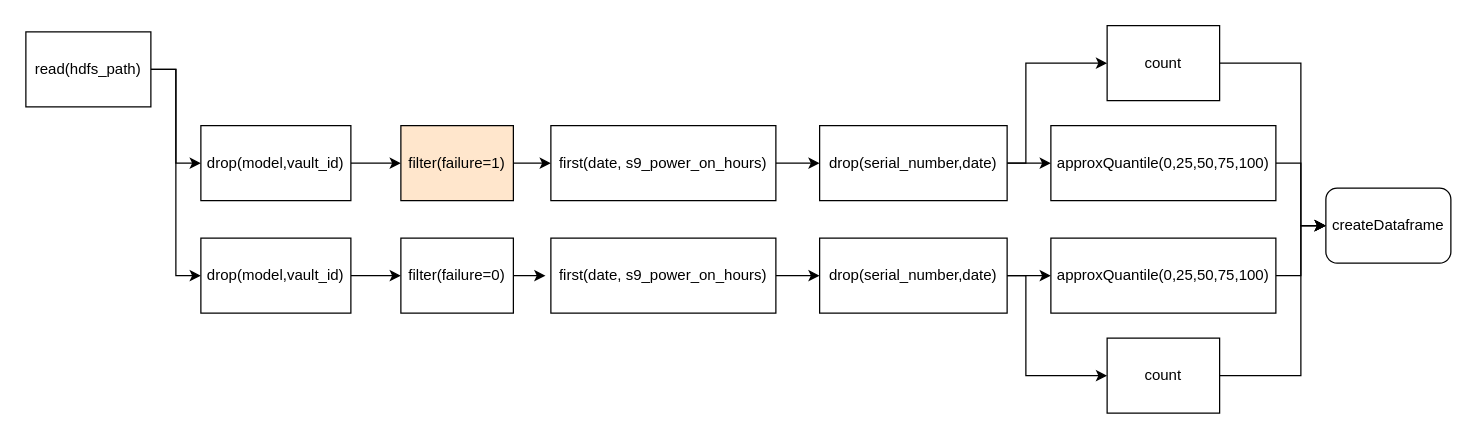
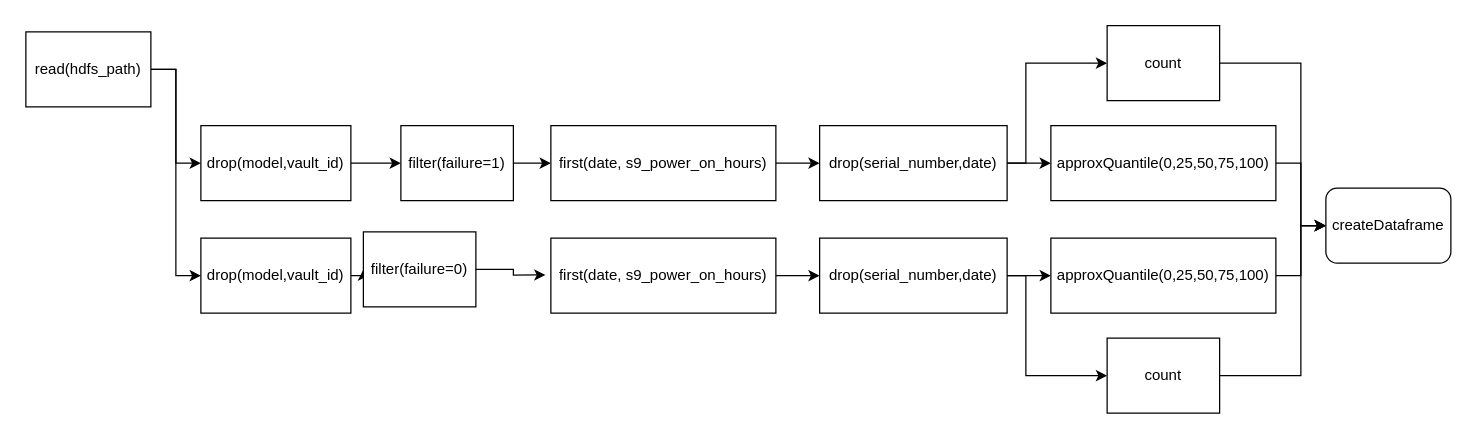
(457, 163) -> (457, 163)
(457, 276) -> (419, 269)
